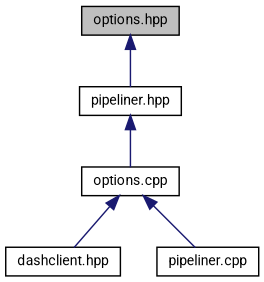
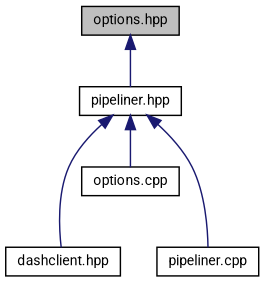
(92, 227) -> (64, 180)
(174, 227) -> (197, 180)
